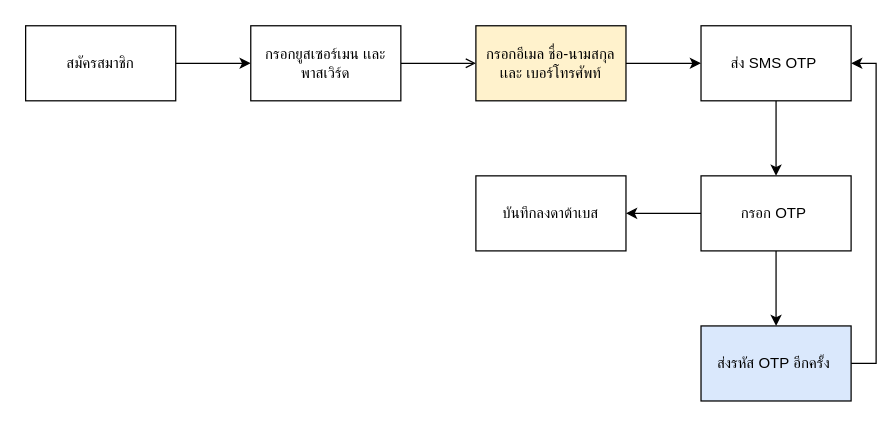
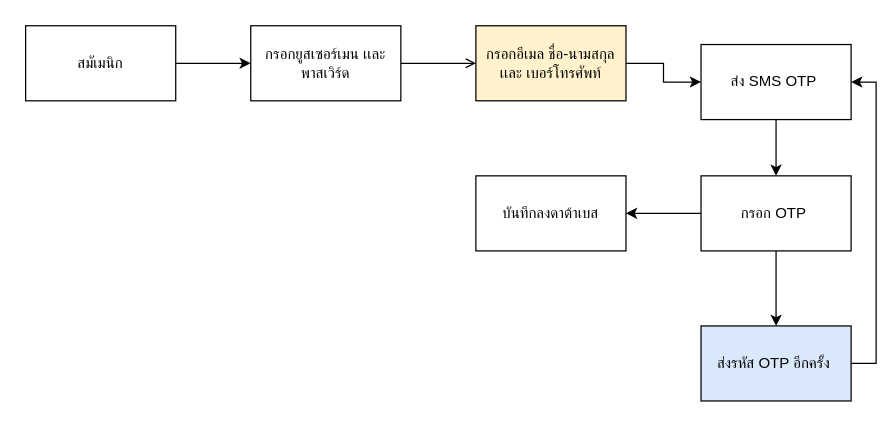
(101, 63) -> (101, 63)
(776, 63) -> (776, 82)
